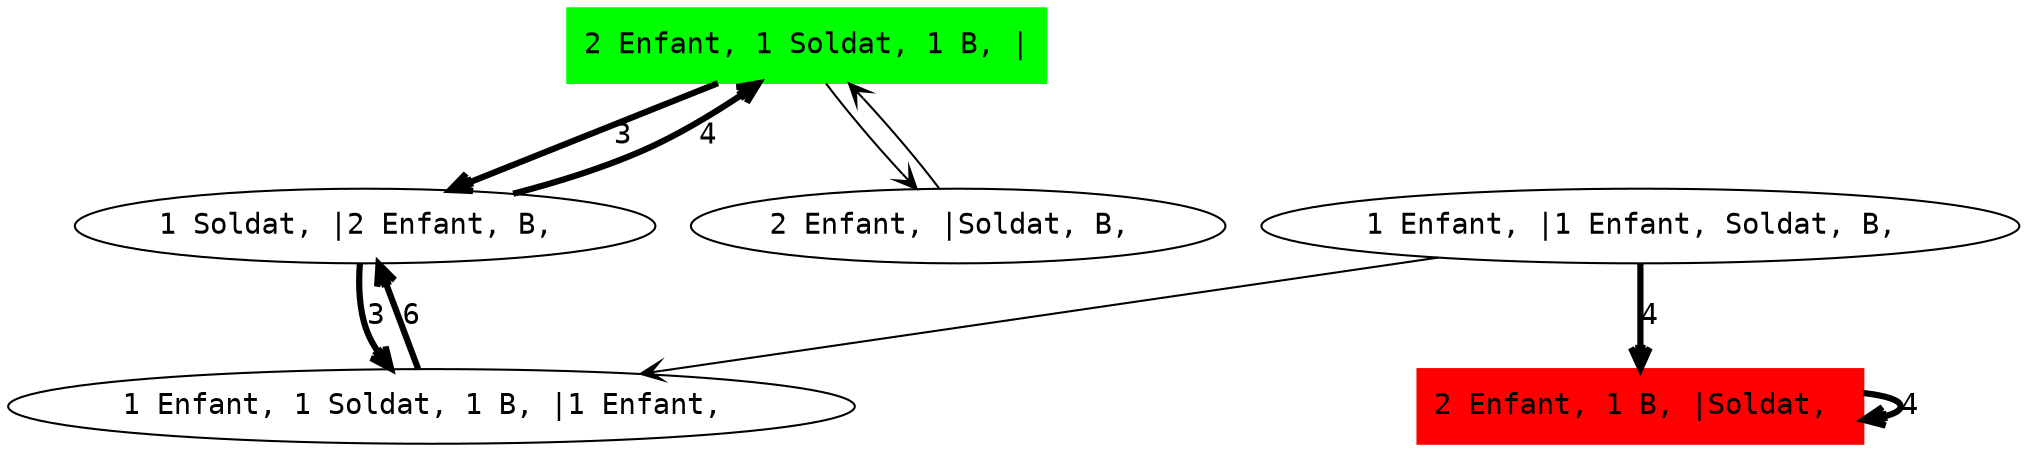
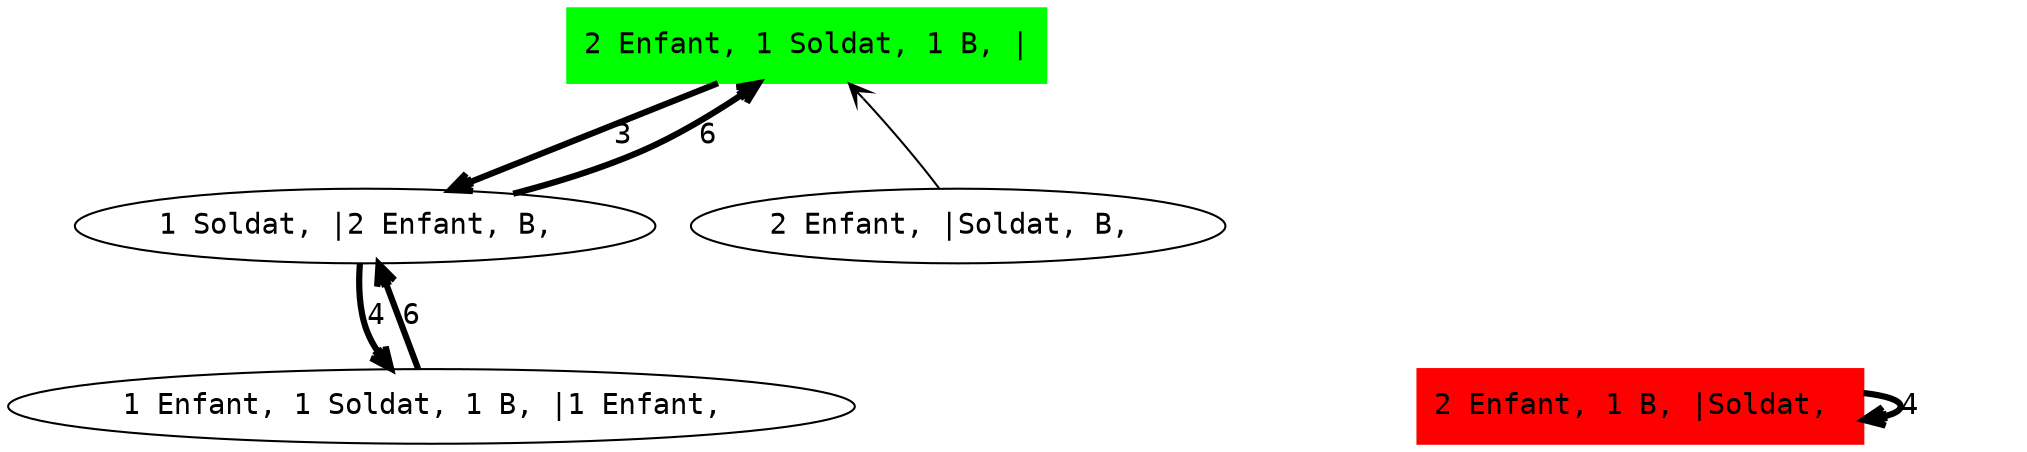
(863, 129) -> none
(708, 136) -> (708, 136)
(1640, 226) -> none
(377, 316) -> (377, 316)
